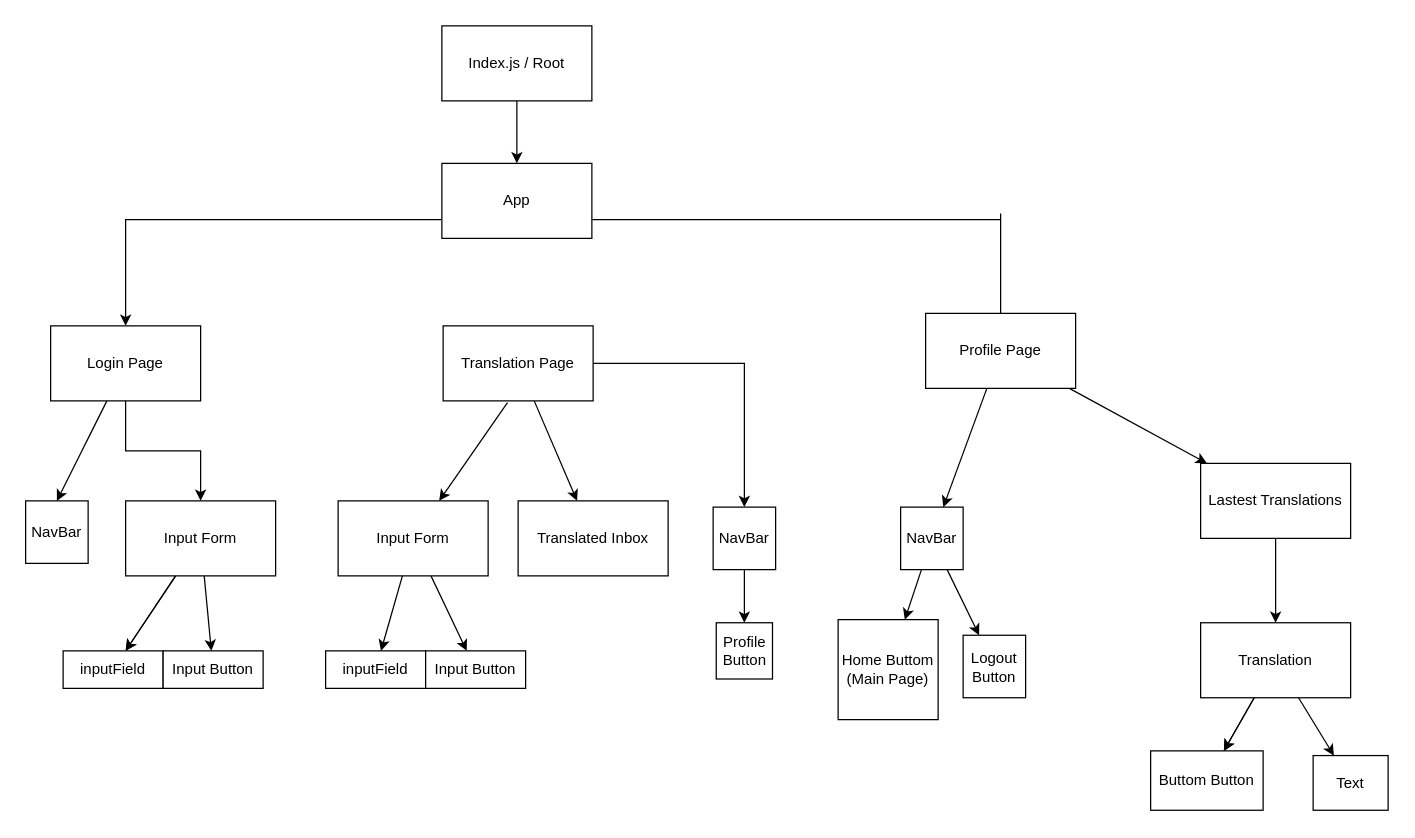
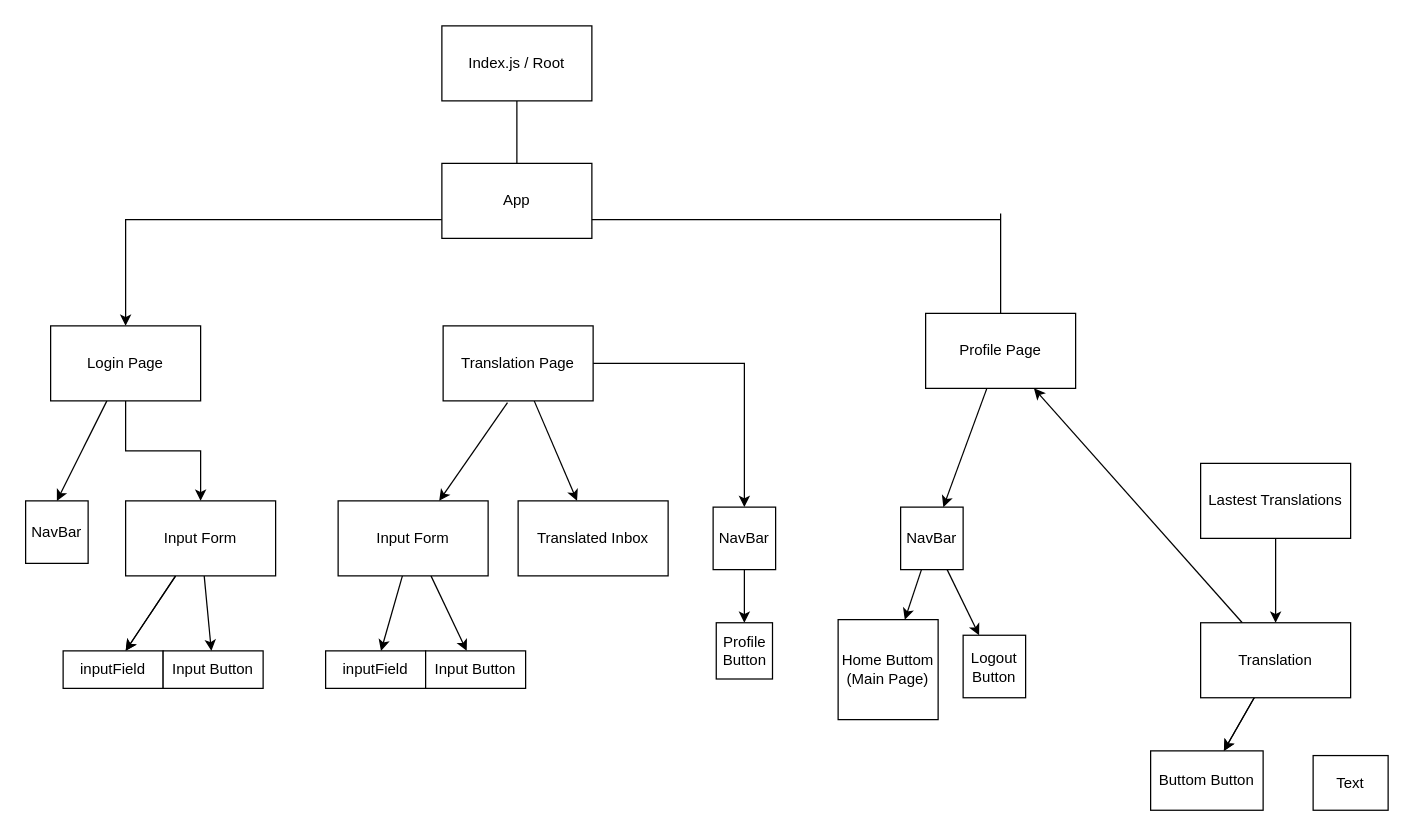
(517, 153) -> (517, 156)
(1135, 424) -> none
(1314, 723) -> (1141, 509)
